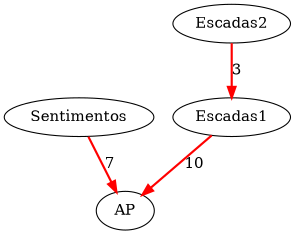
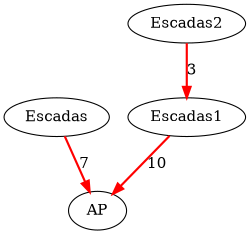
(79, 117) -> (57, 117)
